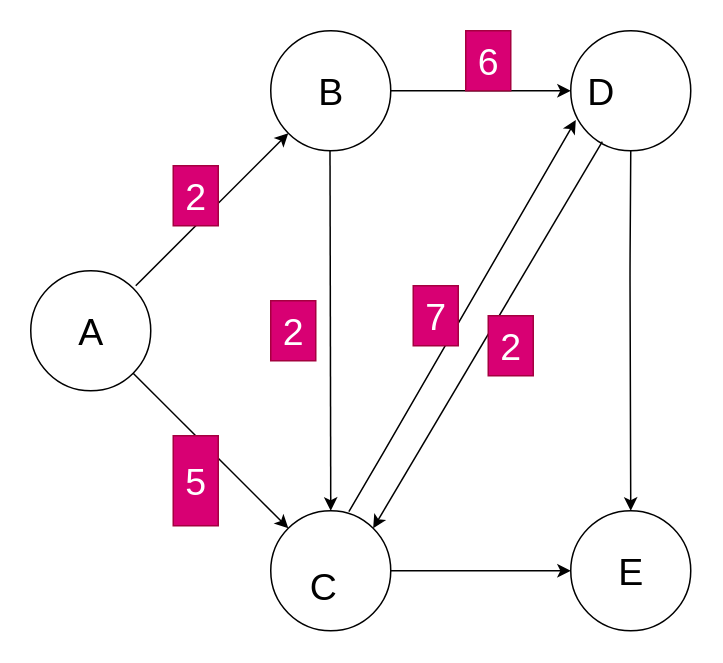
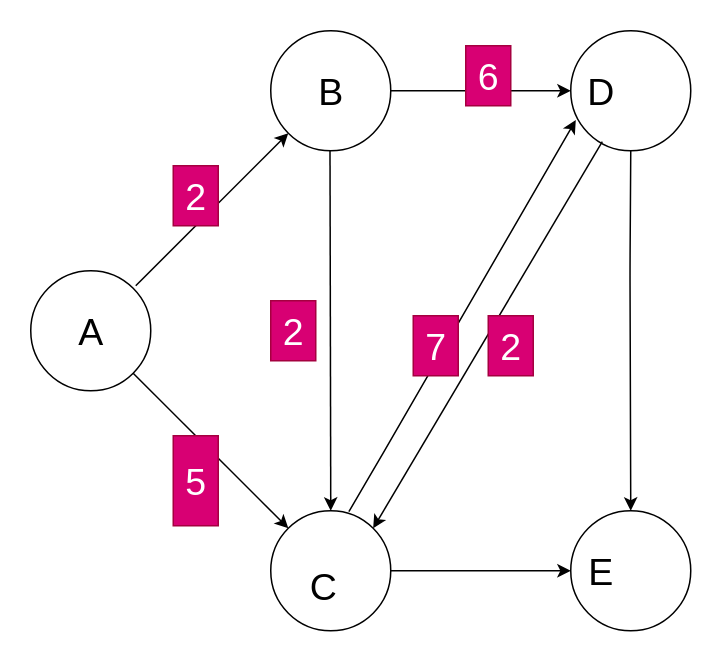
(488, 61) -> (488, 76)
(436, 316) -> (436, 346)
(631, 571) -> (601, 571)
